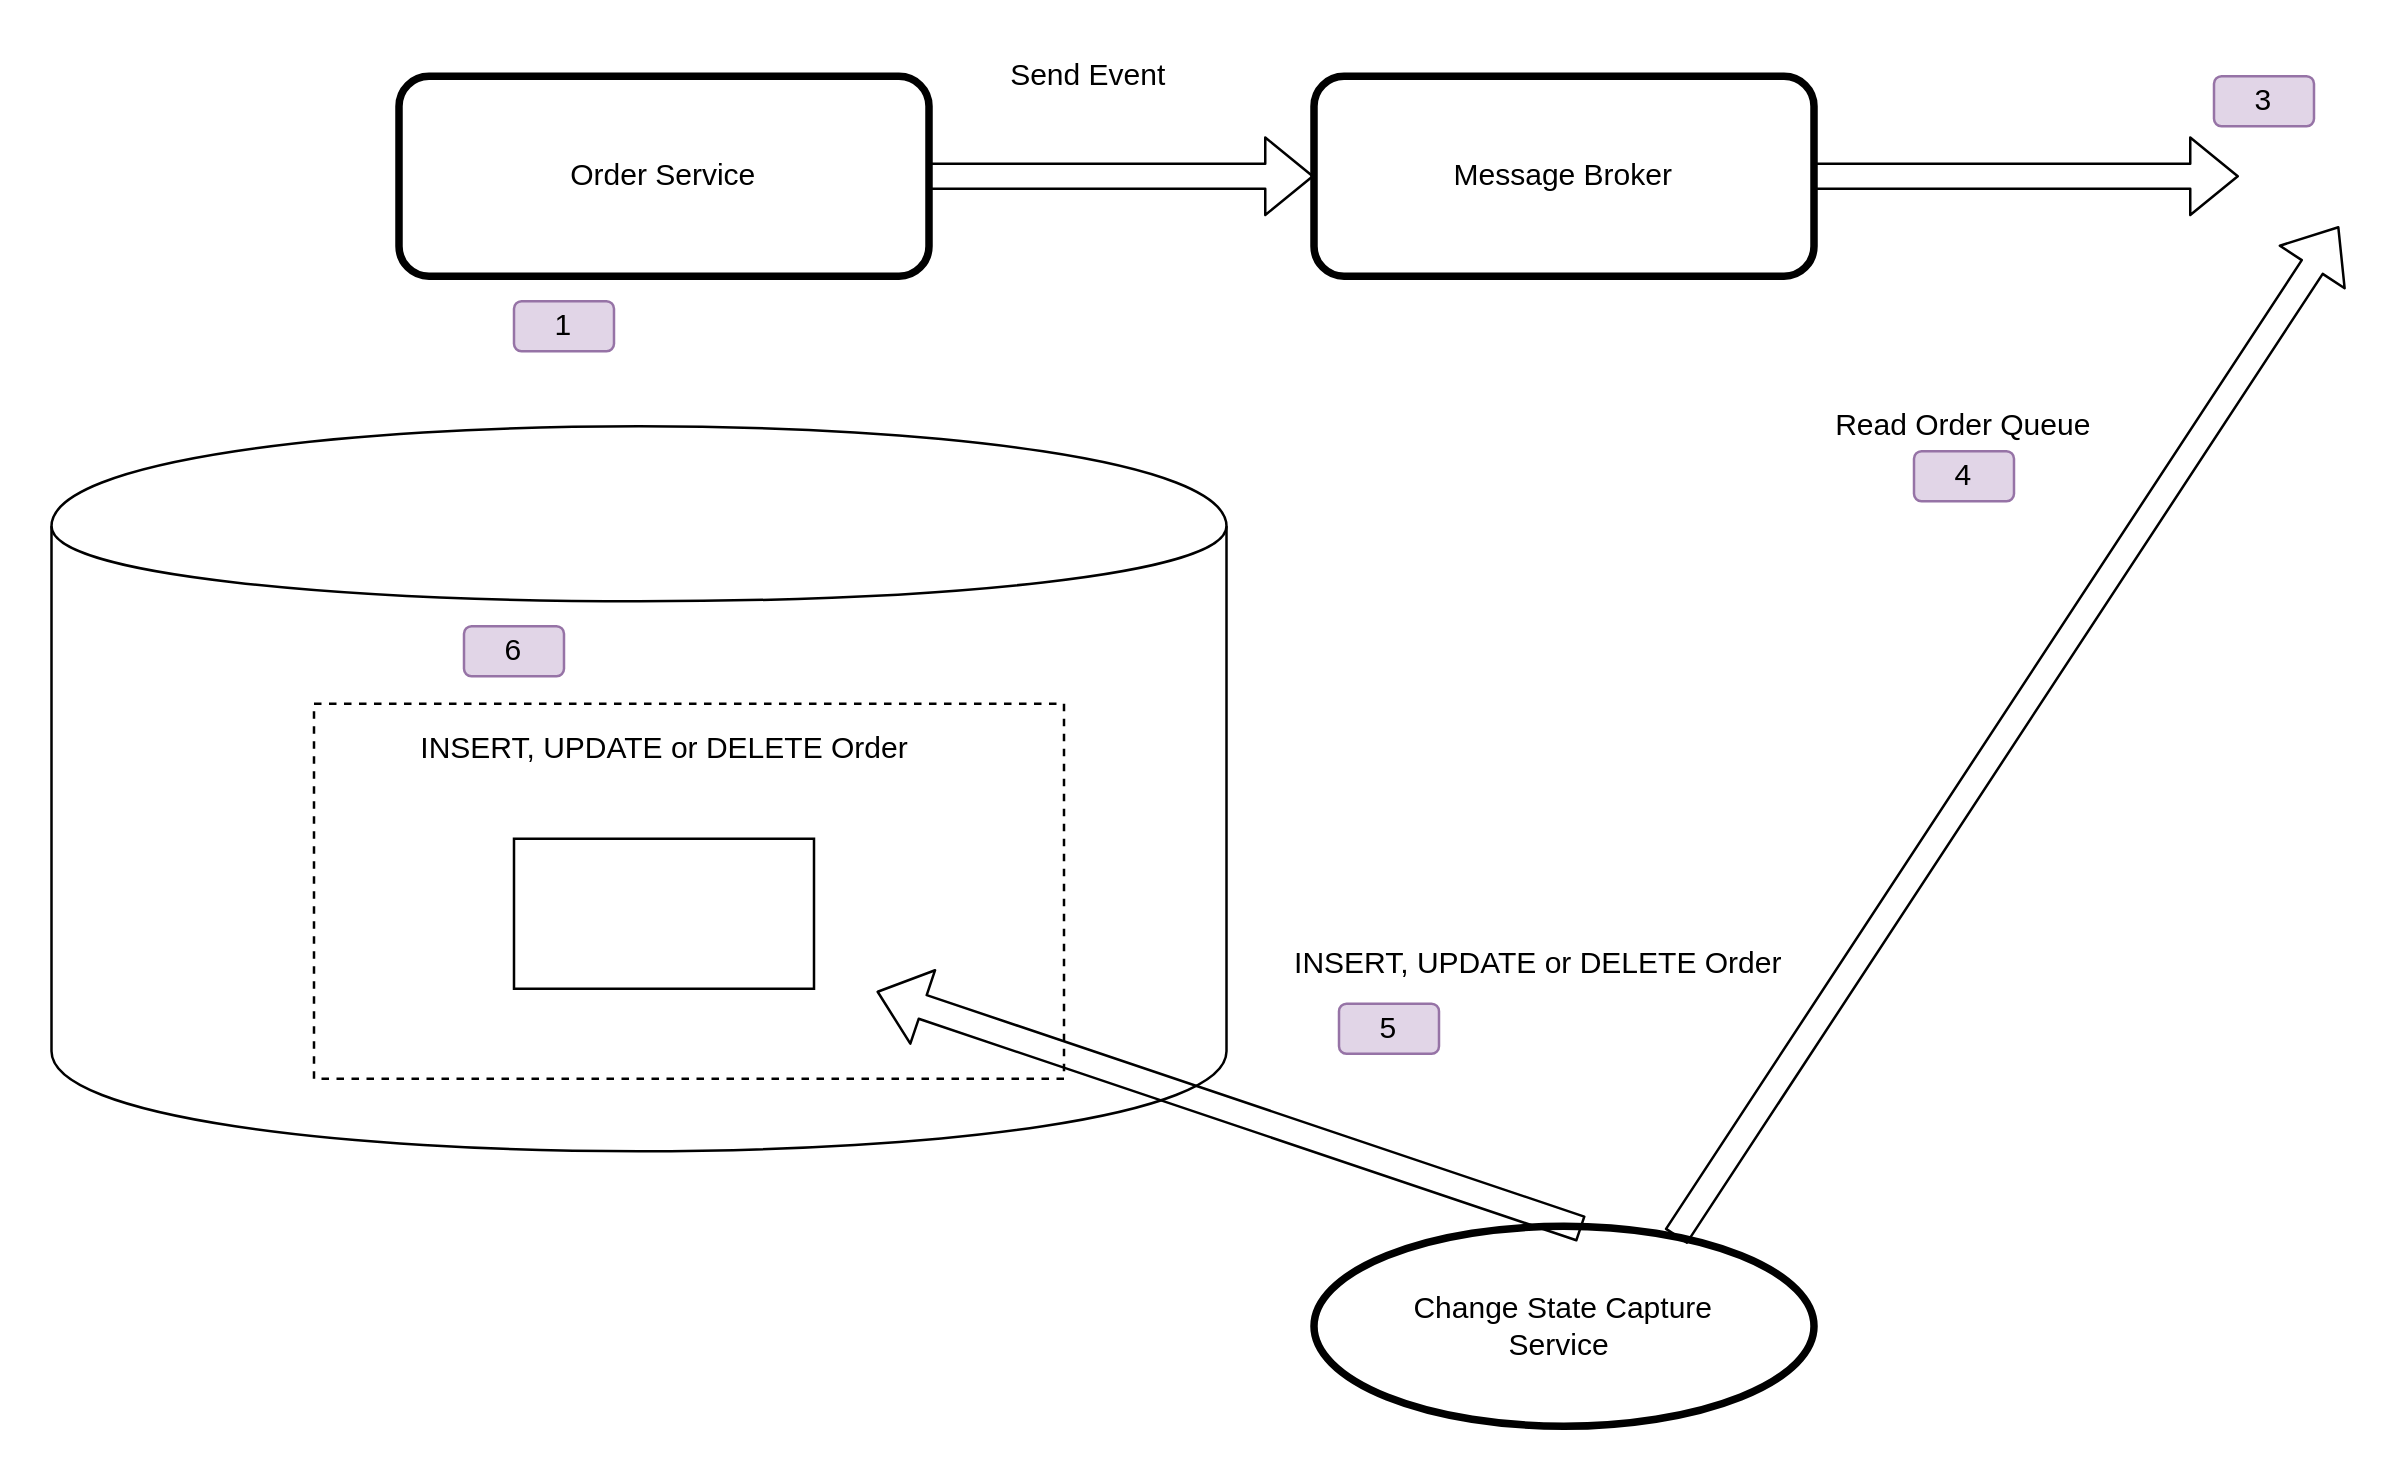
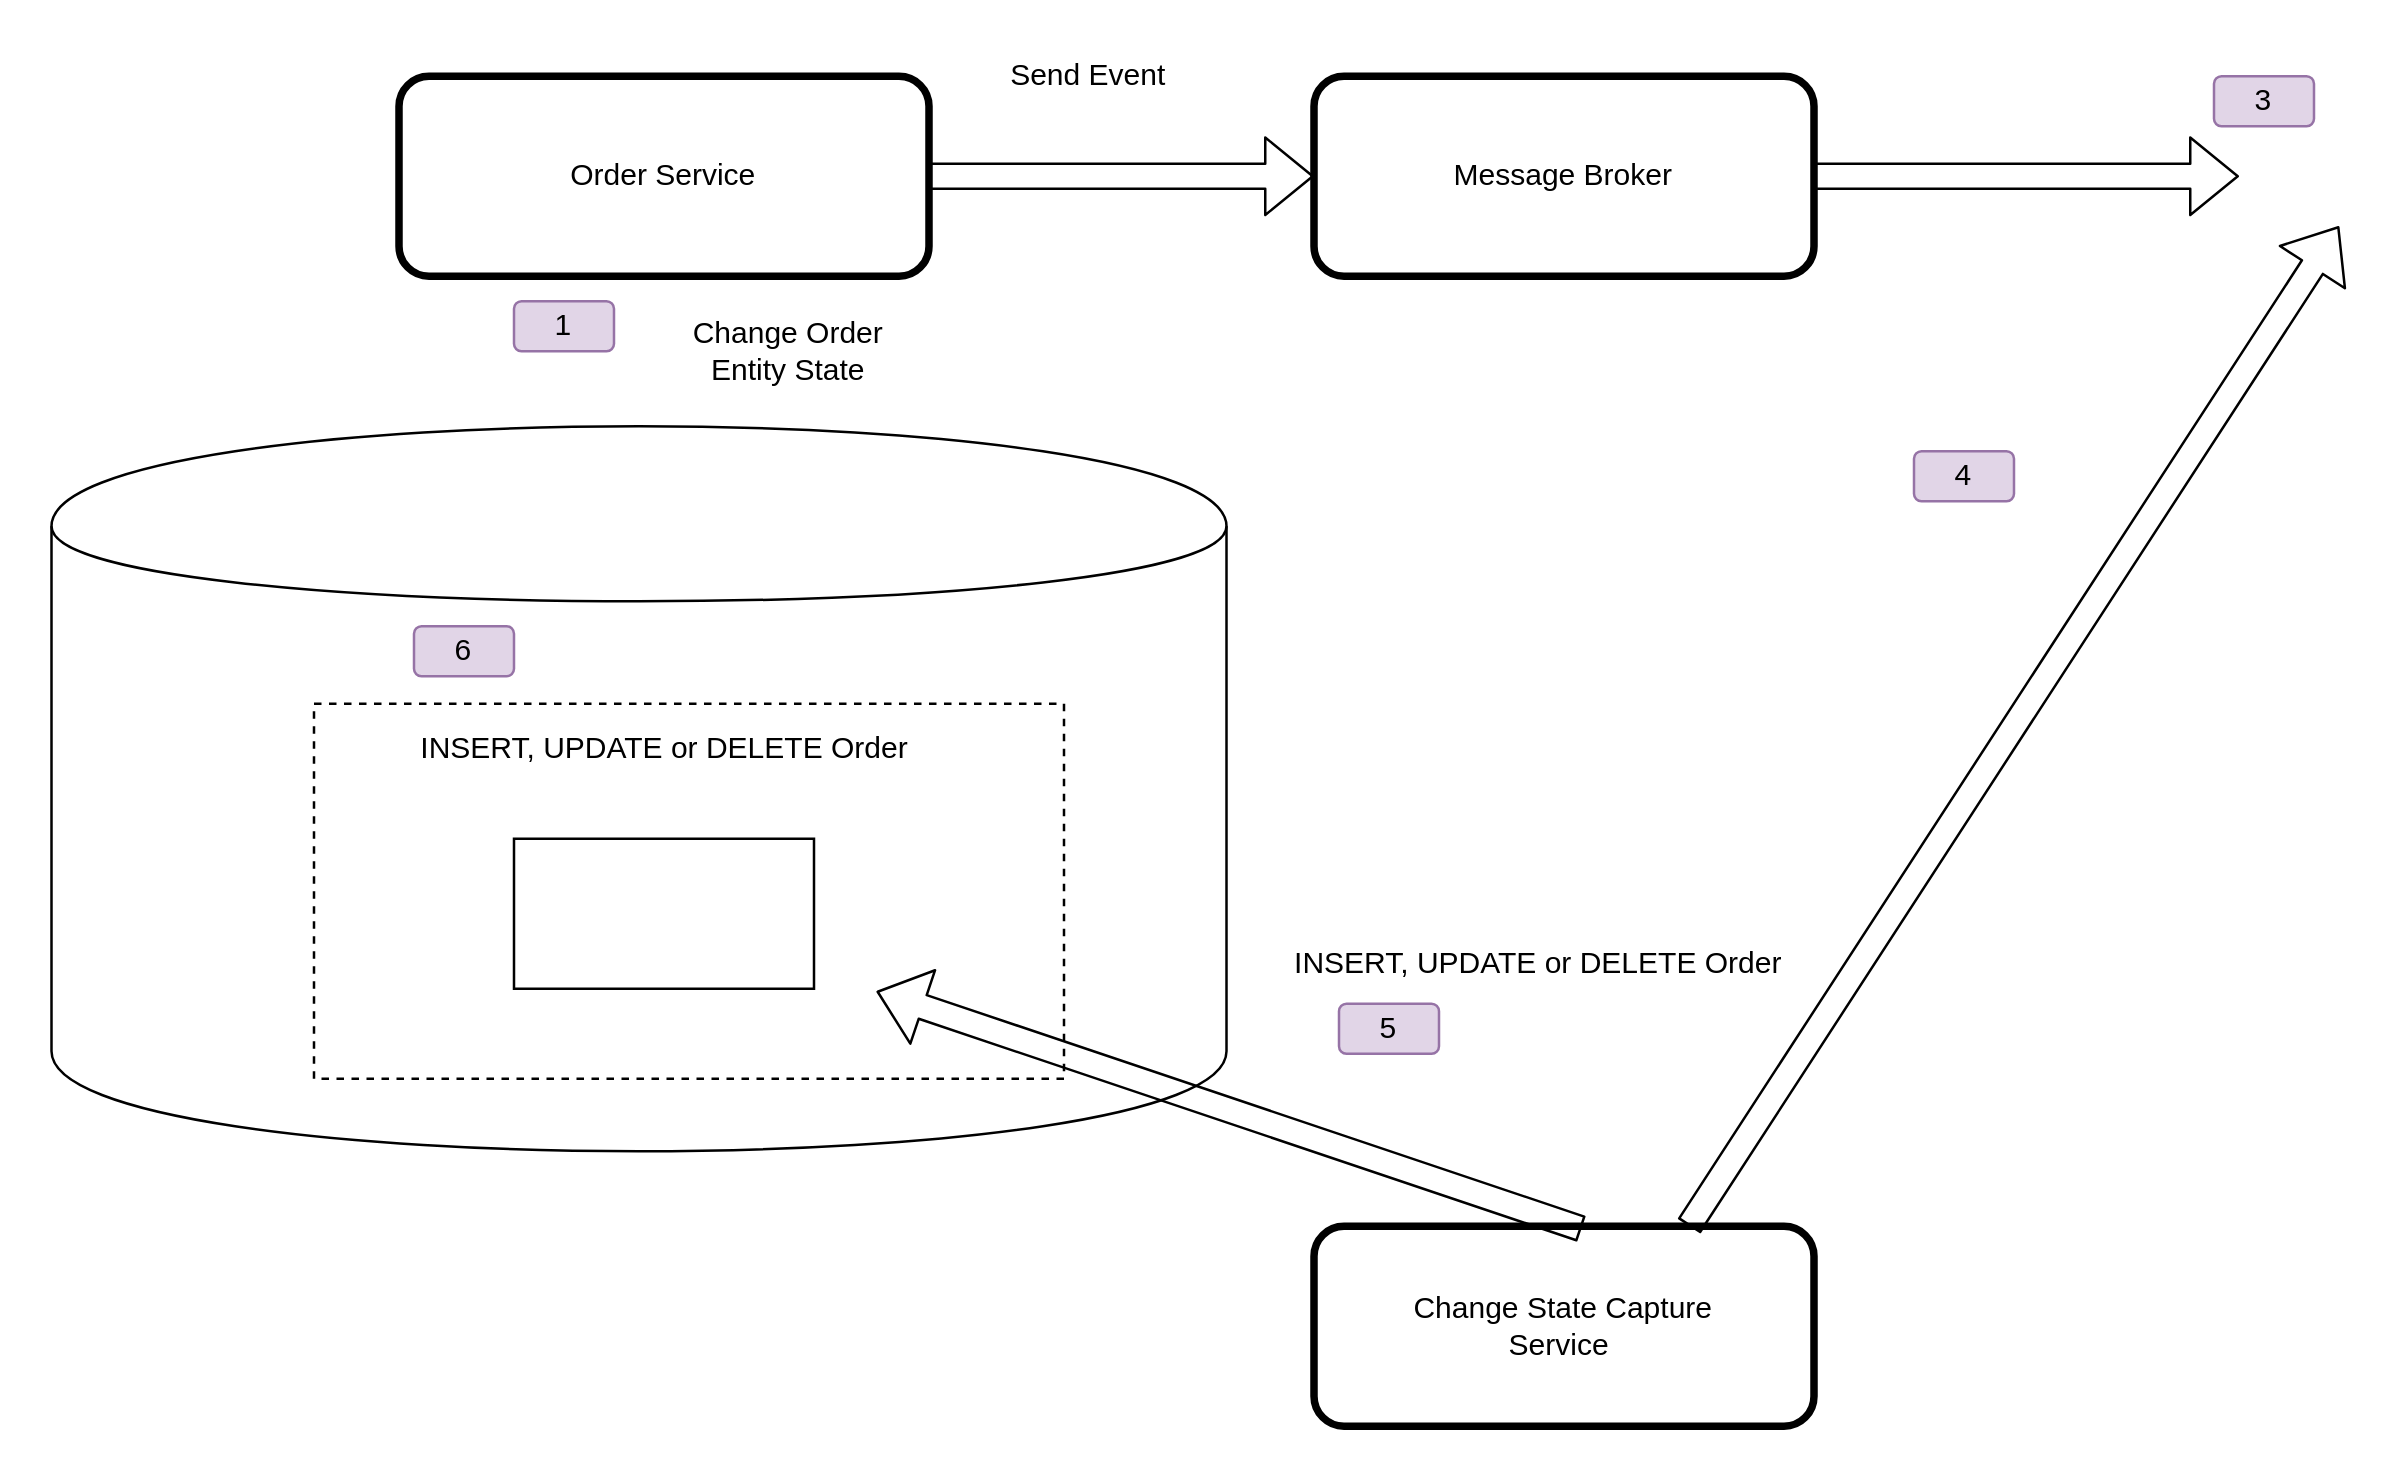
none -> (789, 351)
(1964, 426) -> none
(514, 651) -> (464, 651)
(1564, 1326) -> (1564, 1326)
